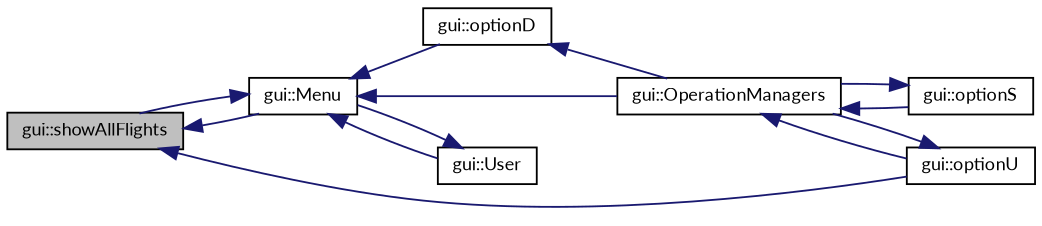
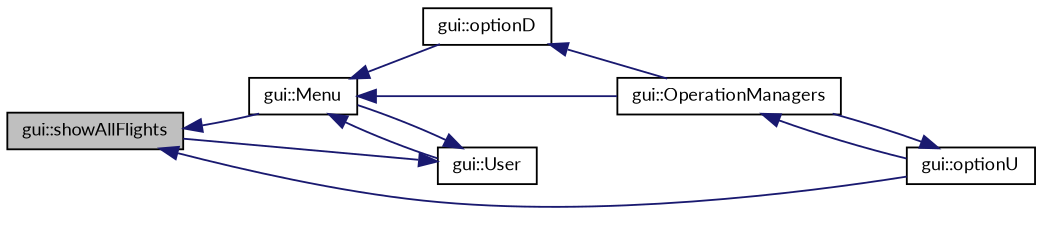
(971, 96) -> none
(185, 104) -> (301, 149)
